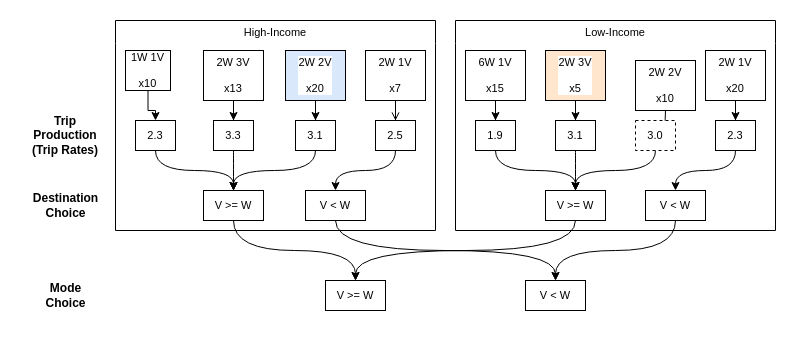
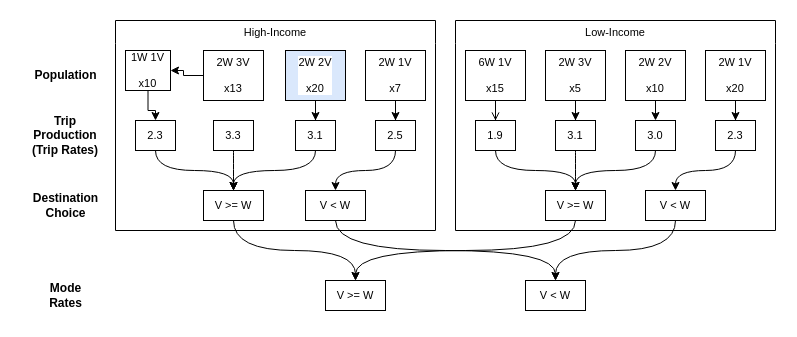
none -> (66, 76)
(576, 76) -> (576, 76)
(666, 86) -> (656, 76)
(496, 112) -> (496, 113)
(396, 113) -> (396, 112)
(234, 115) -> (189, 76)
(656, 136) -> (656, 136)
(66, 296) -> (66, 296)
